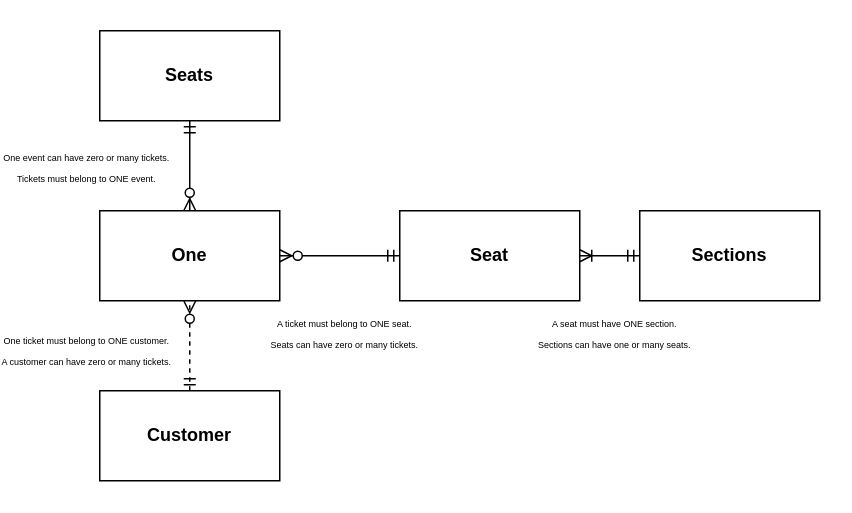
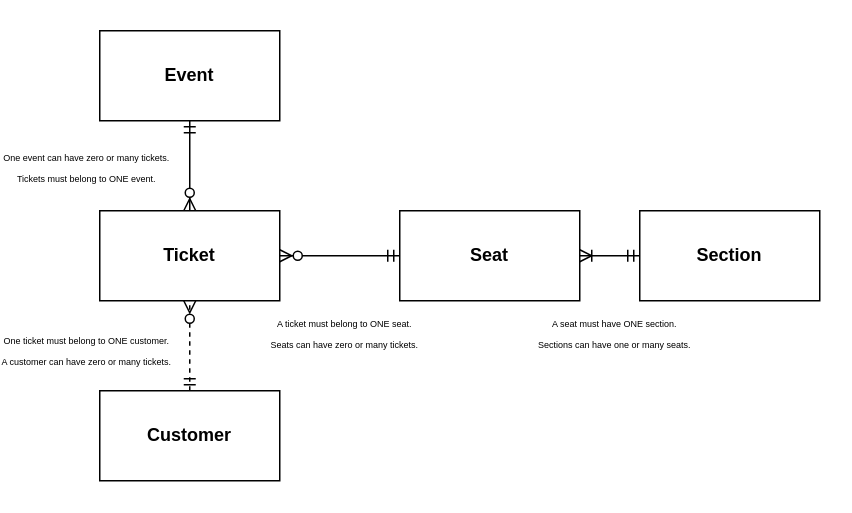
(190, 76) -> (190, 76)
(190, 256) -> (190, 256)
(730, 256) -> (730, 256)
